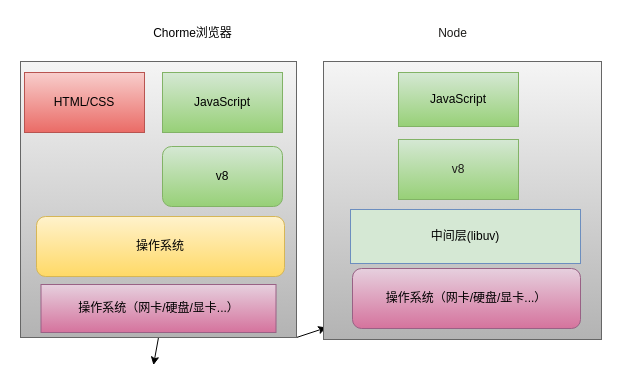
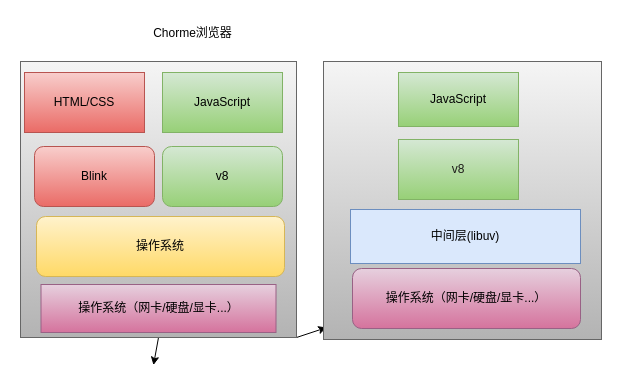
(452, 34) -> none
none -> (95, 177)
(466, 237) -> (466, 237)
